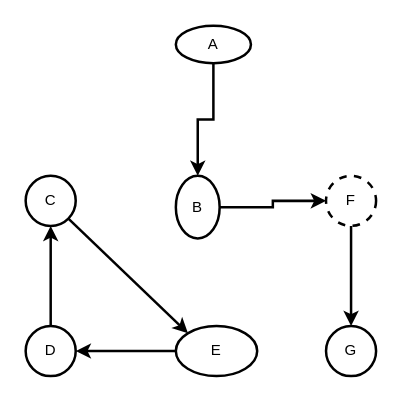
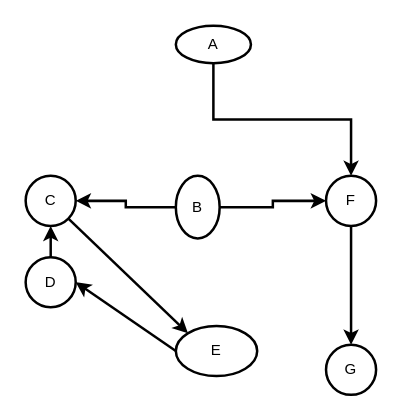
(198, 133) -> (302, 119)
(351, 201) -> (351, 201)
none -> (129, 207)
(51, 351) -> (51, 282)
(351, 351) -> (351, 369)
